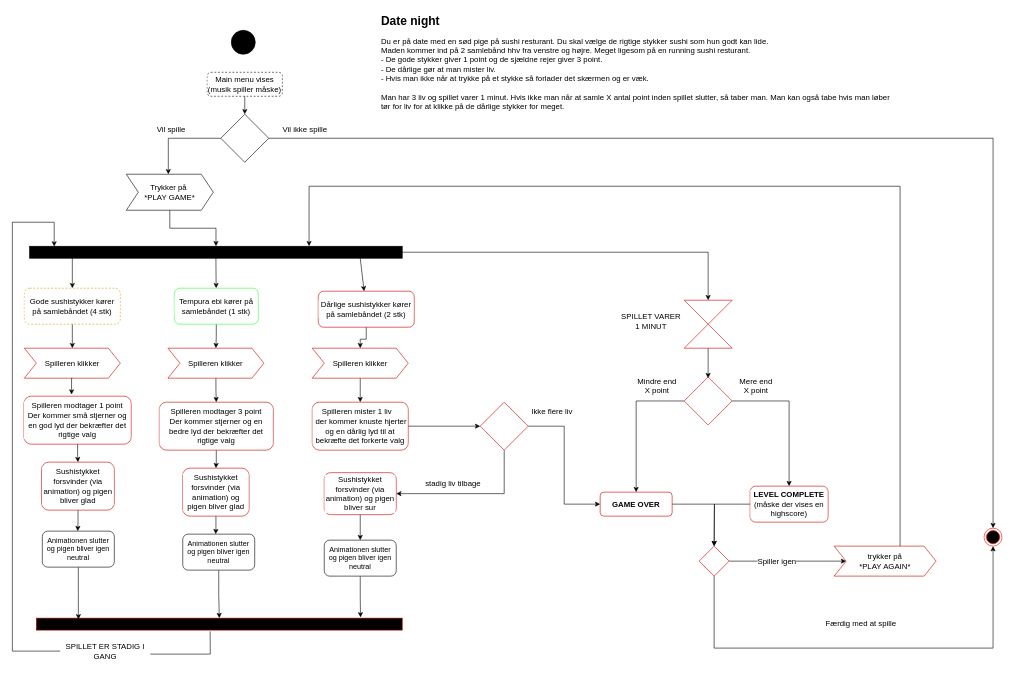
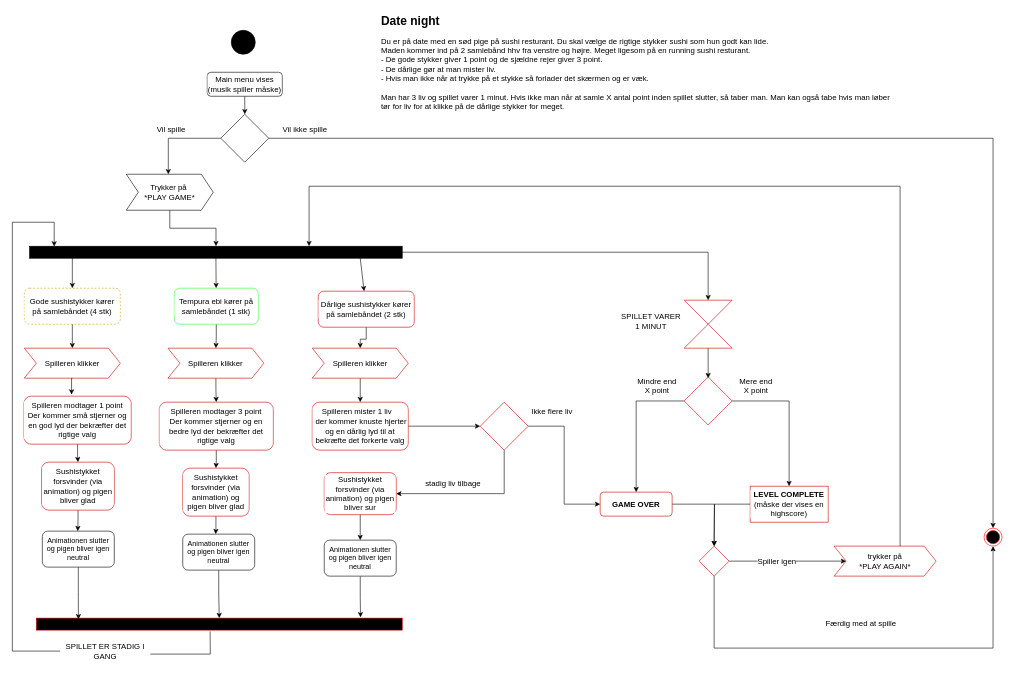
(245, 84) -> (245, 84)
(789, 504) -> (789, 504)
